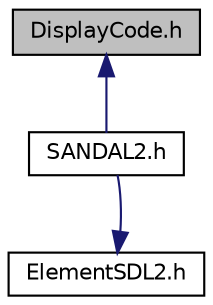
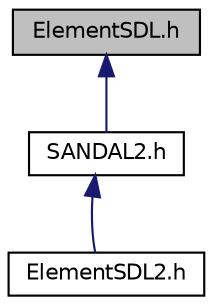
(106, 32) -> (106, 32)
(121, 203) -> (92, 225)
